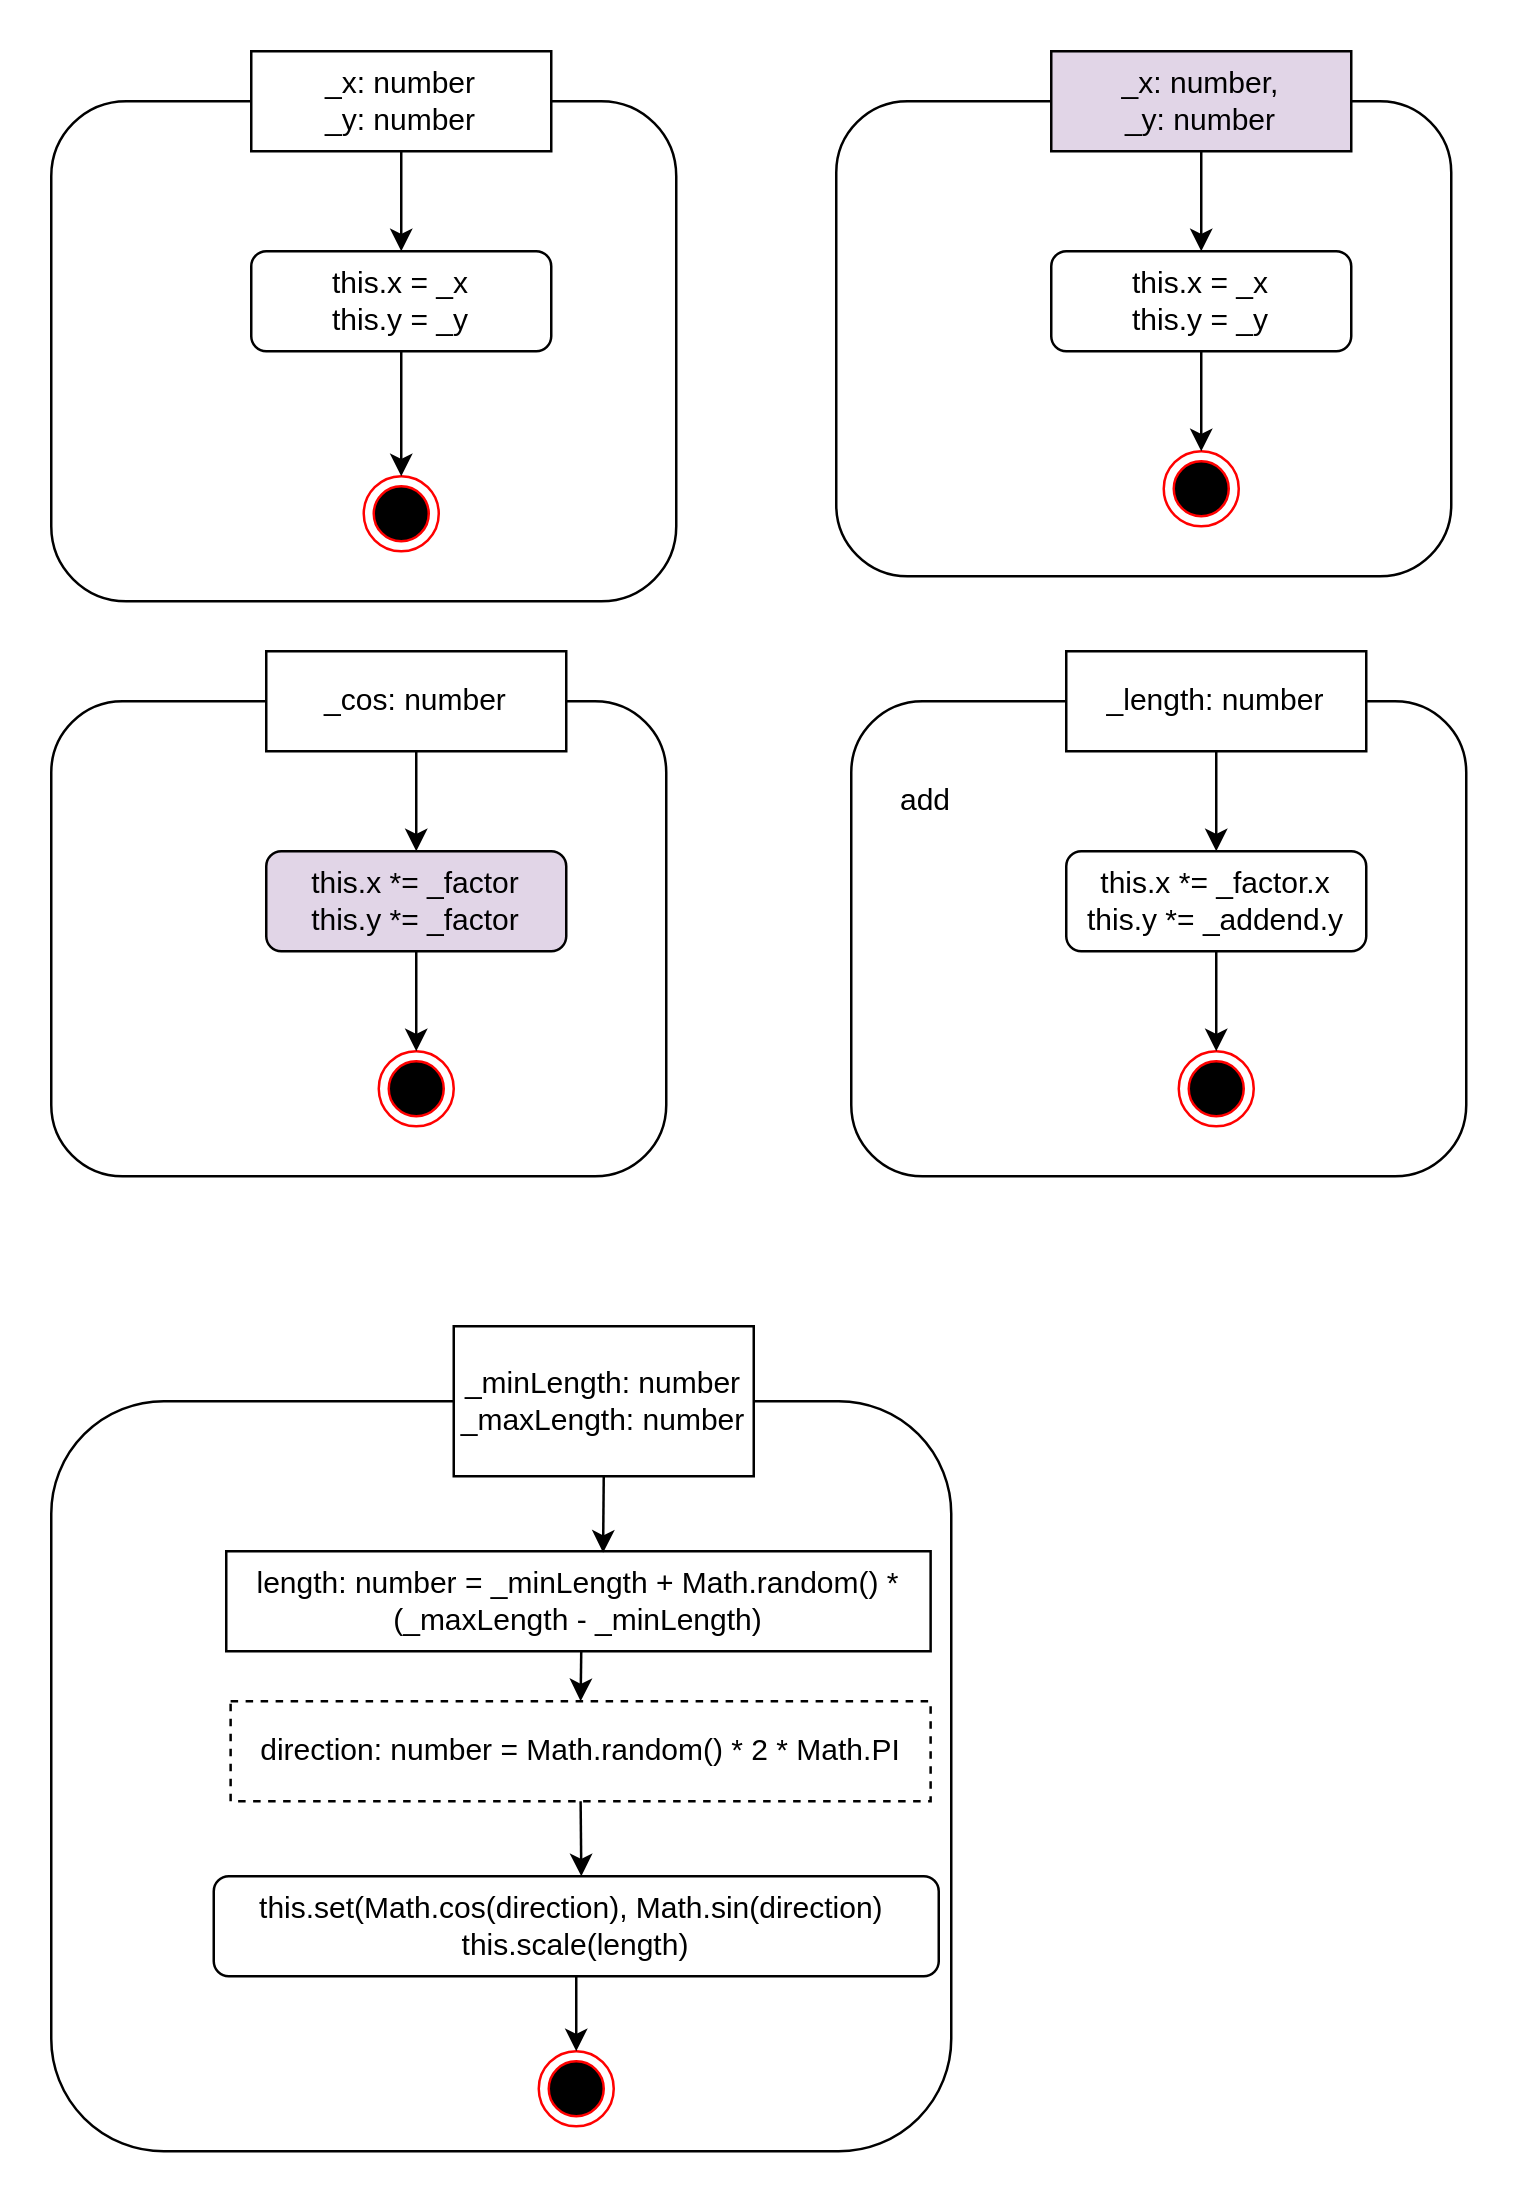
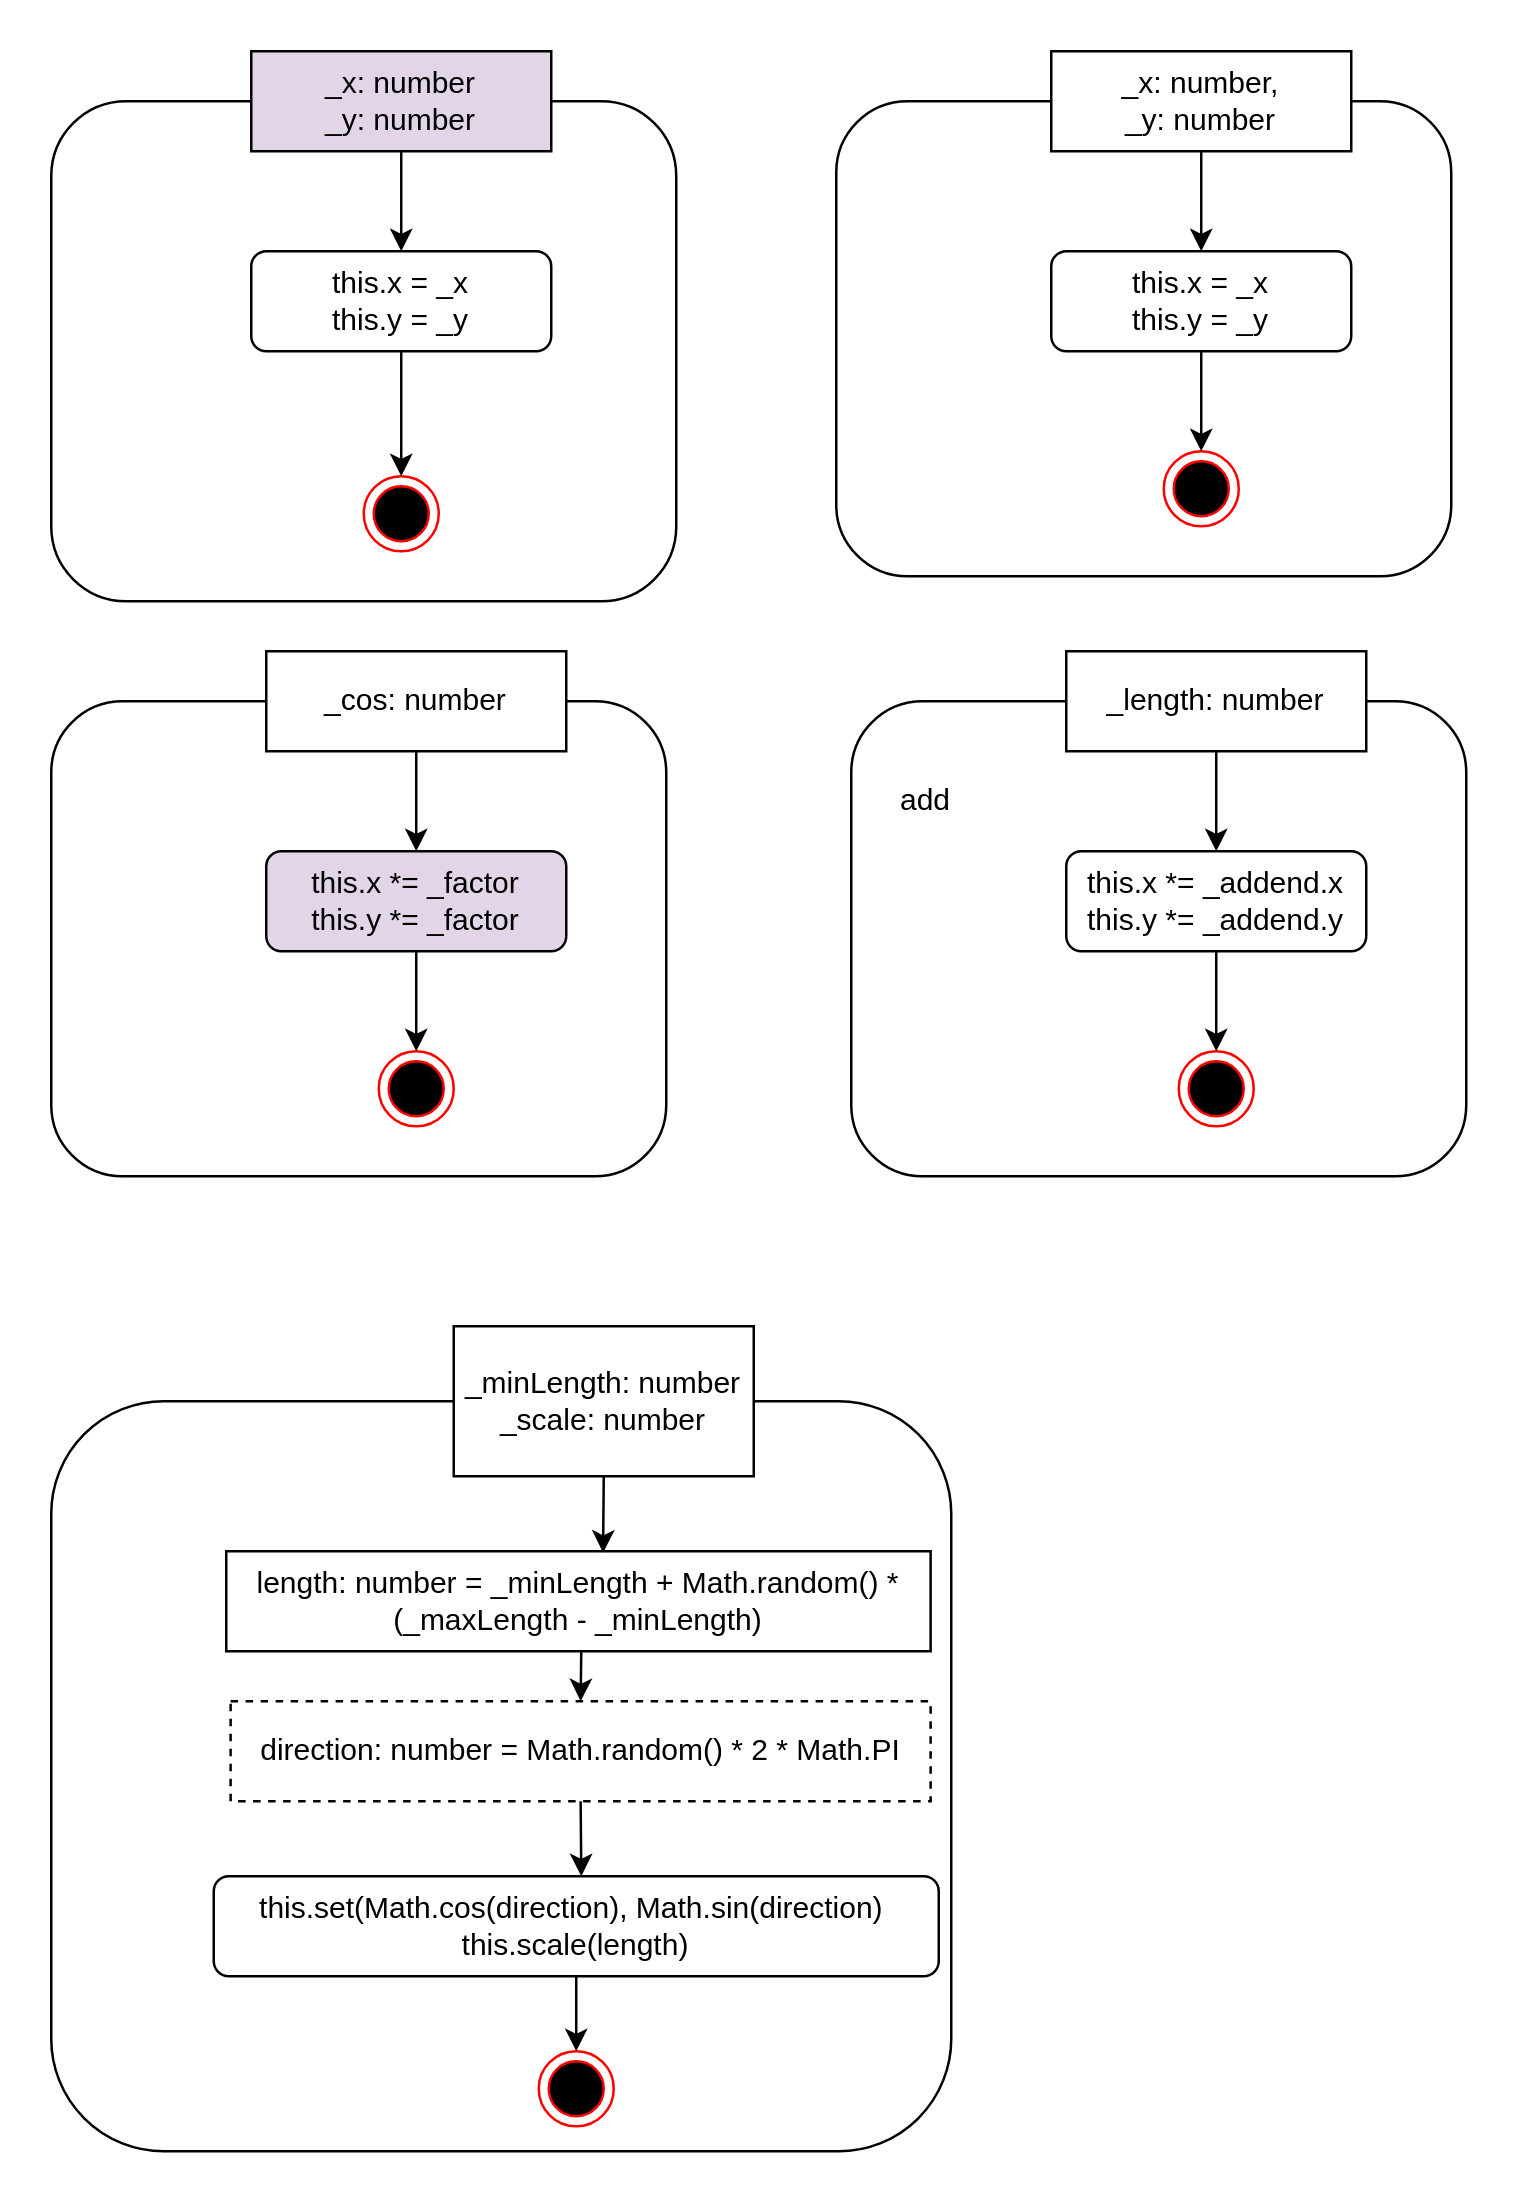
(401, 101) -> (401, 101)
(1201, 101) -> (1201, 101)
(1216, 901) -> (1216, 901)
(604, 1401) -> (604, 1401)
